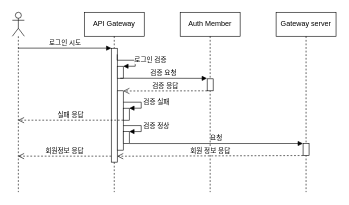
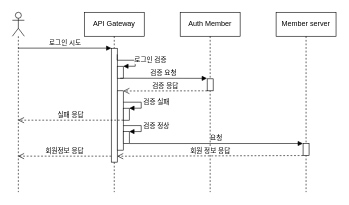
(306, 24) -> (306, 24)
